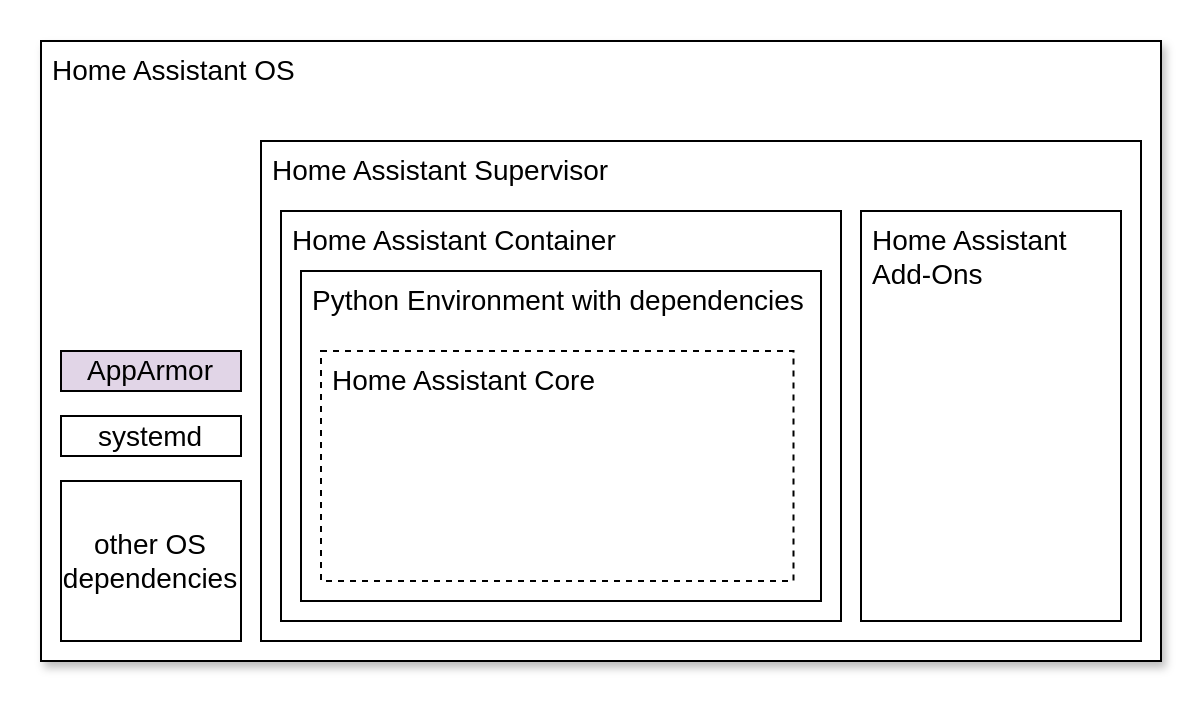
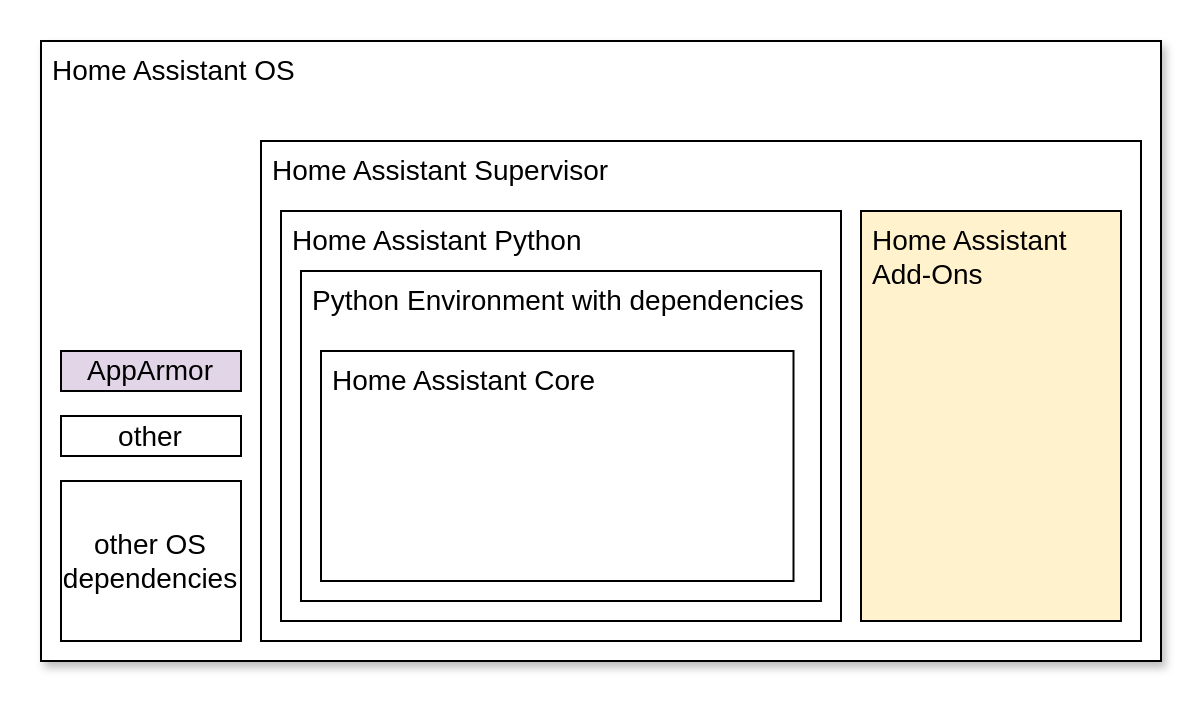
(467, 242) -> (447, 242)
(991, 416) -> (991, 416)
(151, 437) -> (151, 437)
(557, 466) -> (557, 466)
